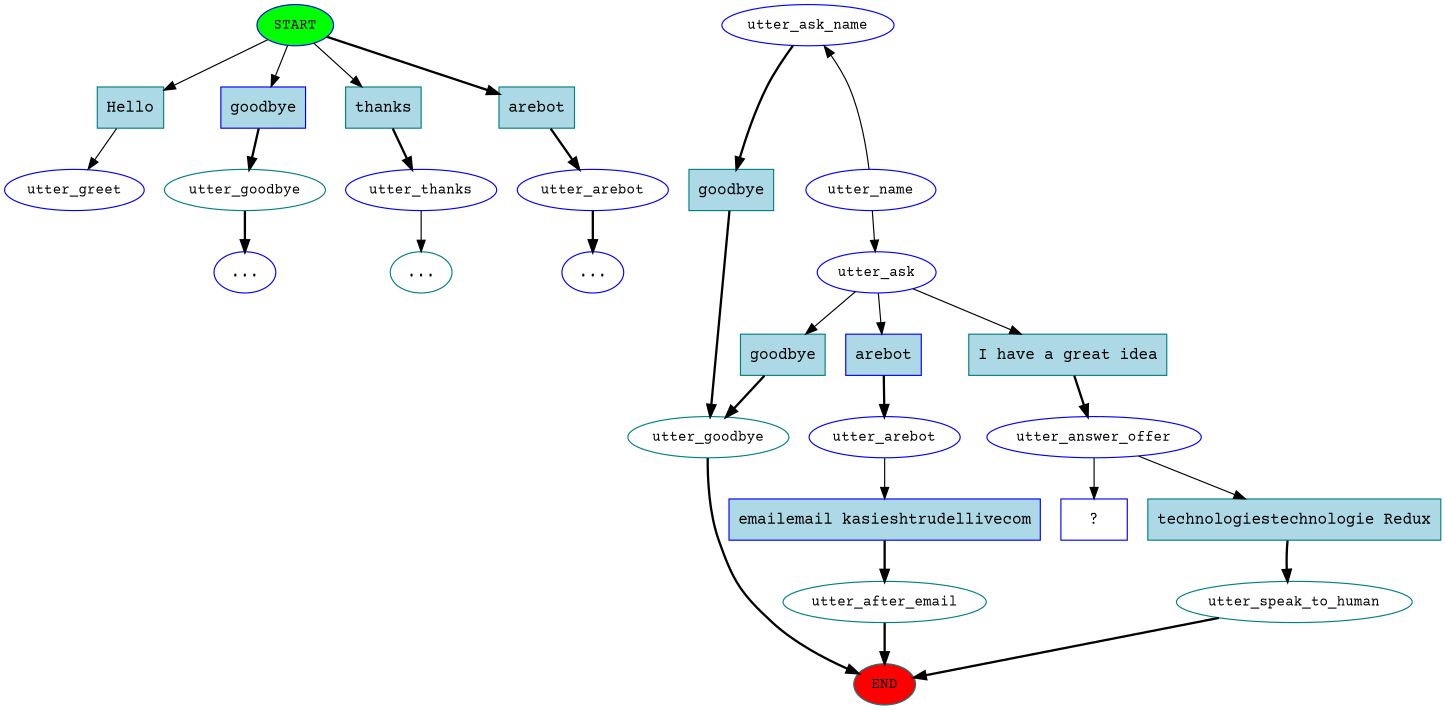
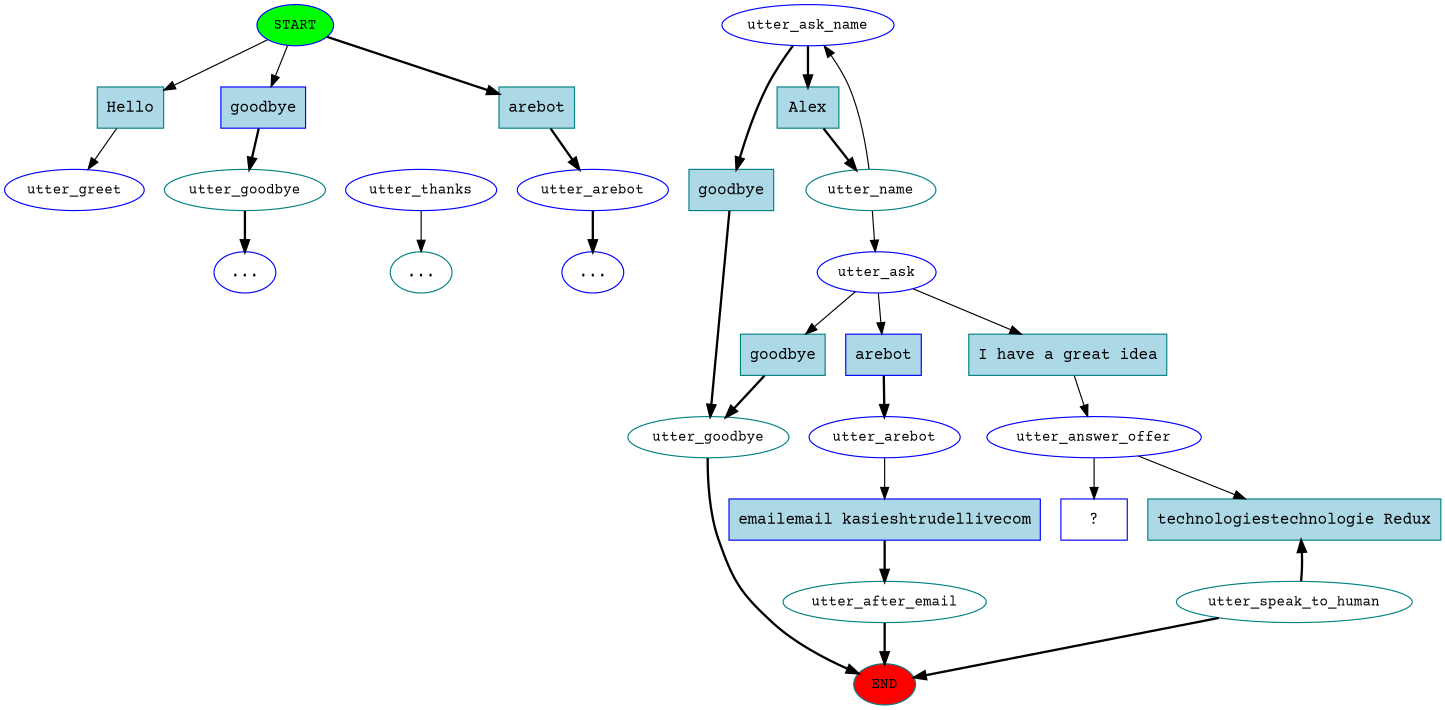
(383, 108) -> none
none -> (808, 108)
(871, 190) -> (871, 190)
(1079, 391) -> (1079, 391)
(1287, 555) -> (1302, 567)
